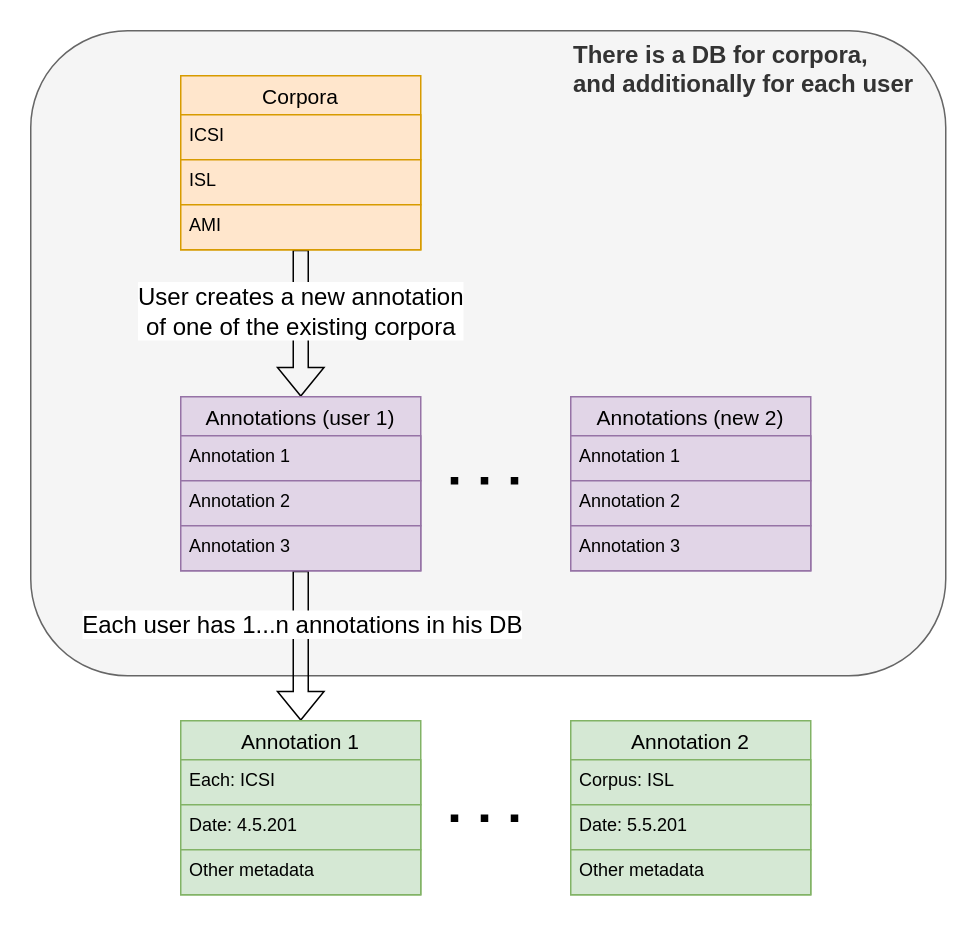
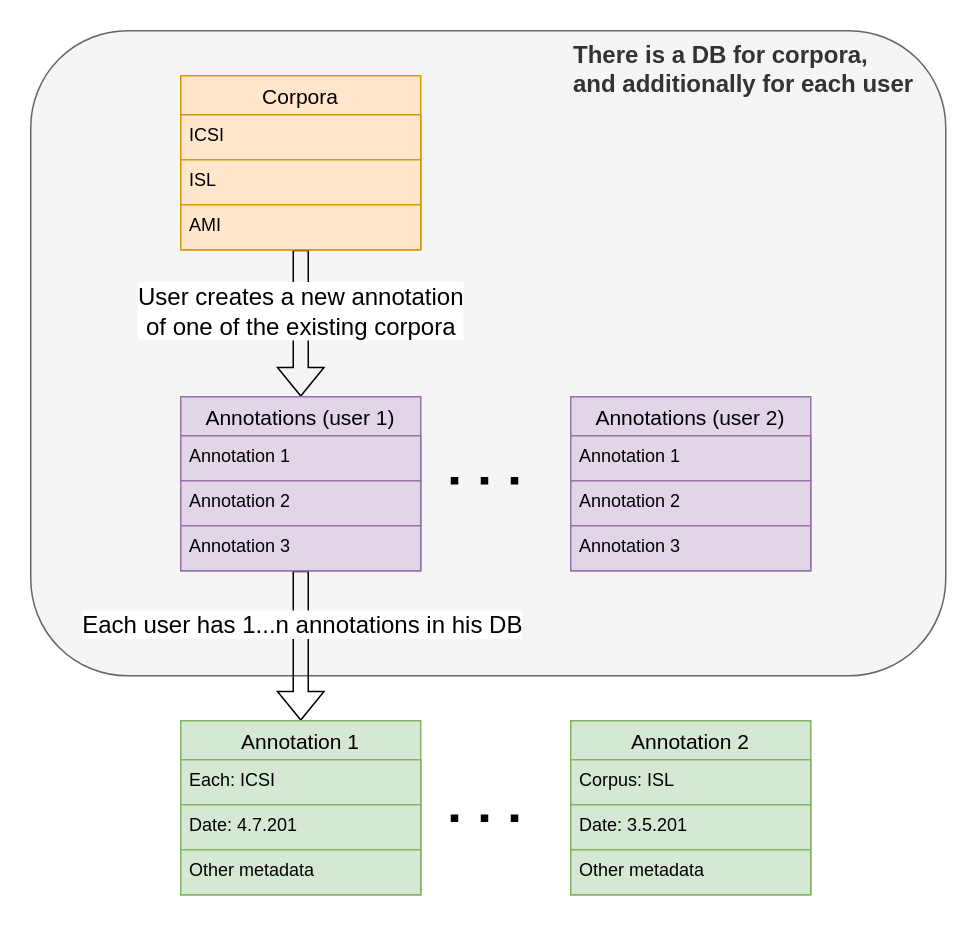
(690, 418) -> (690, 418)
(245, 825) -> (245, 825)
(635, 825) -> (635, 825)
